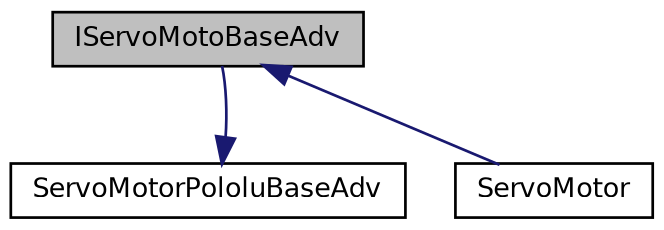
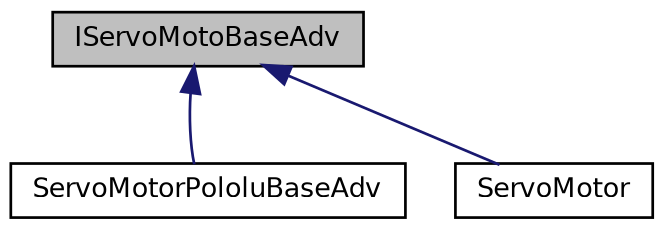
(226, 102) -> (190, 129)
